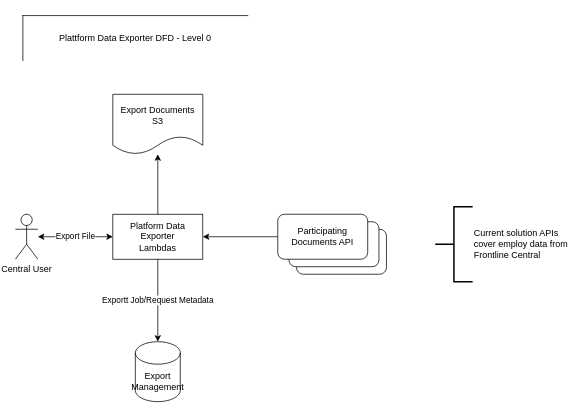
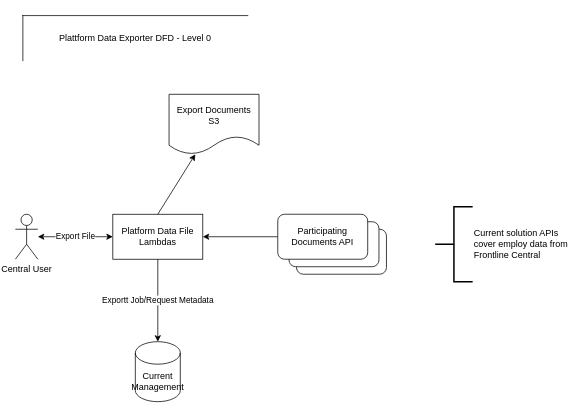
(158, 124) -> (214, 124)
(158, 237) -> (158, 237)
(158, 381) -> (158, 381)
